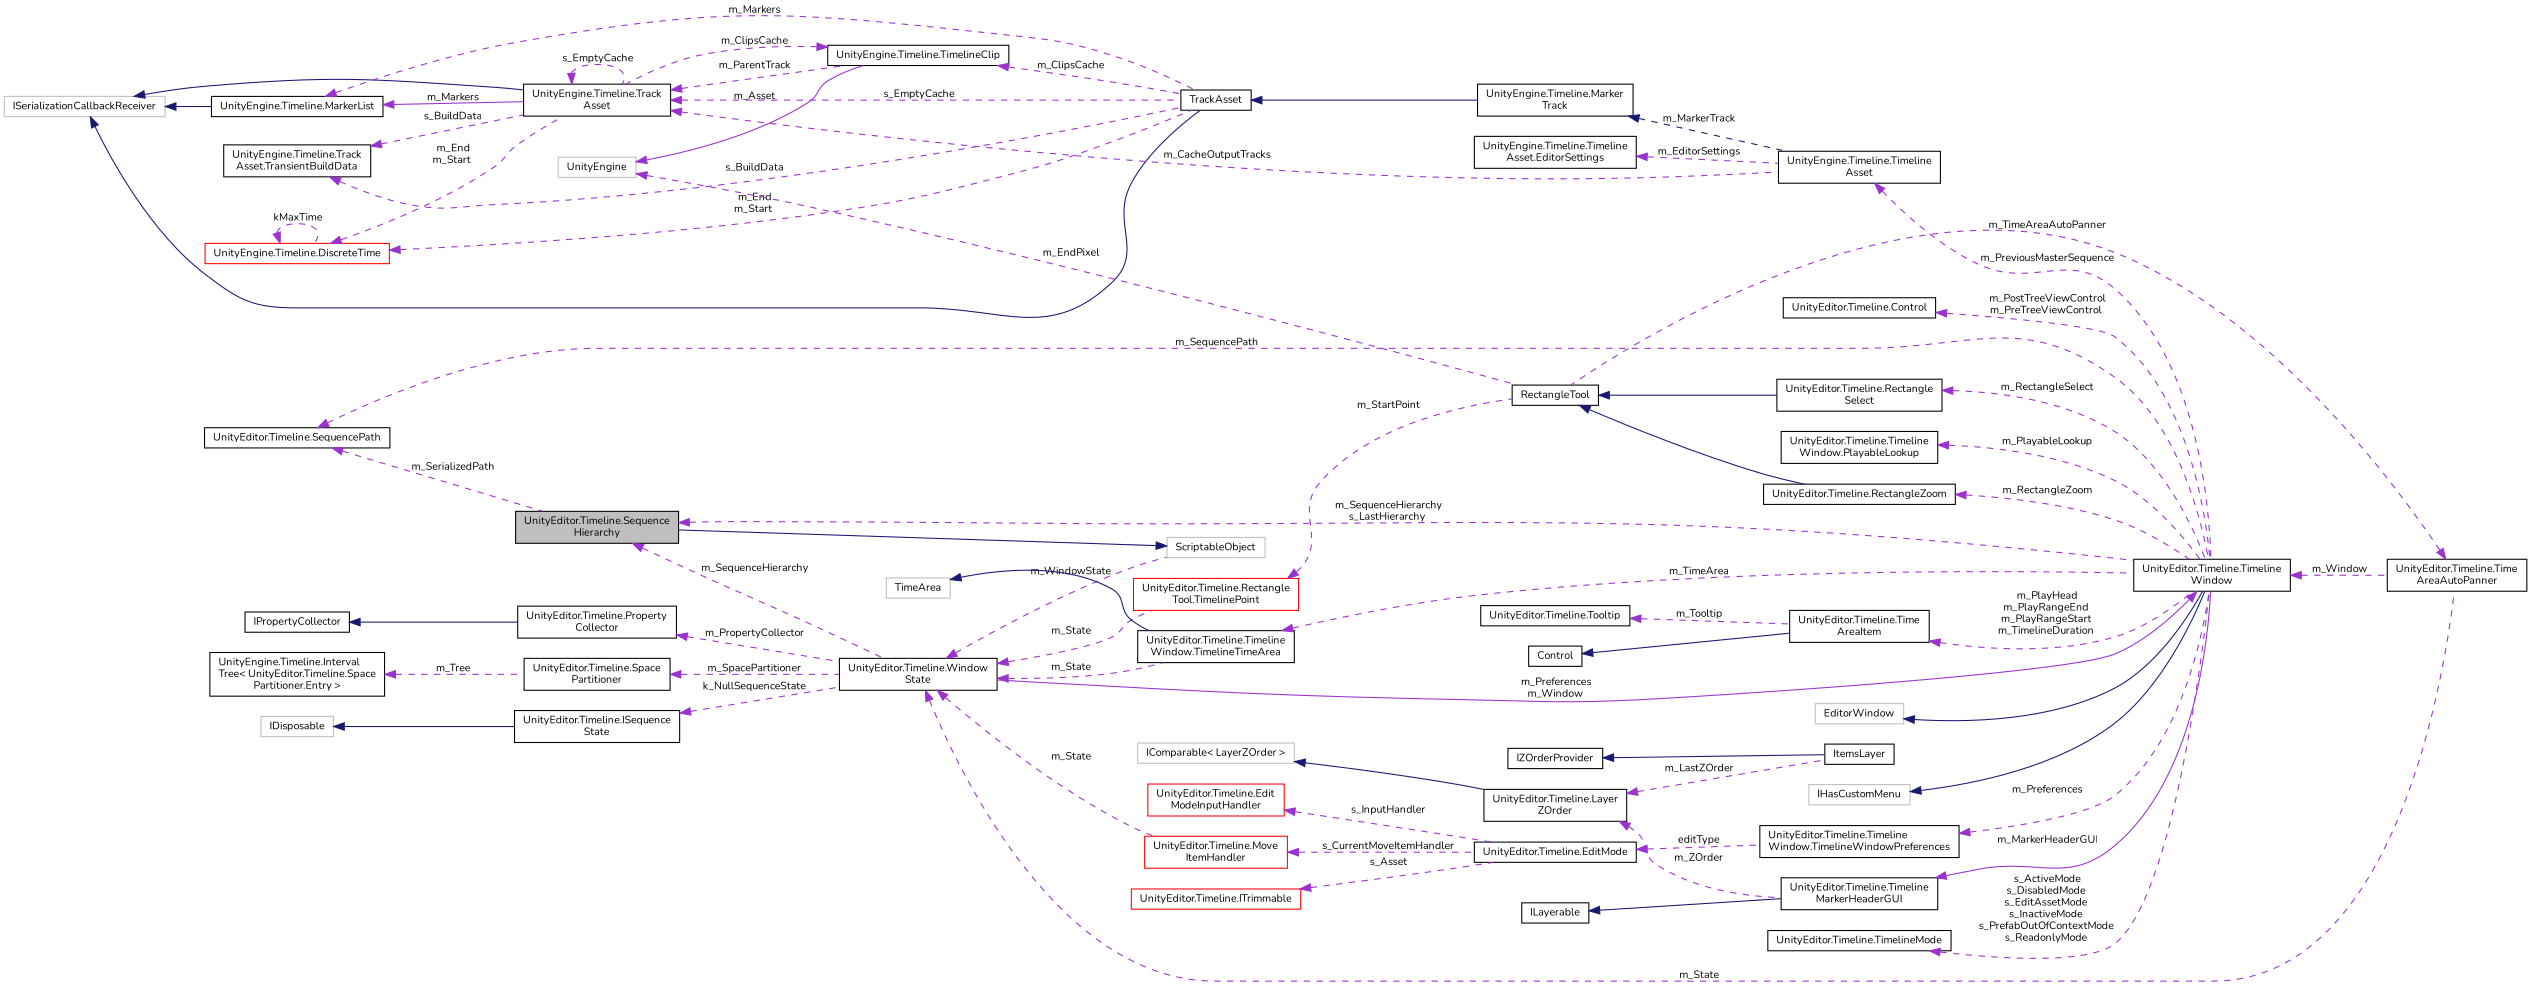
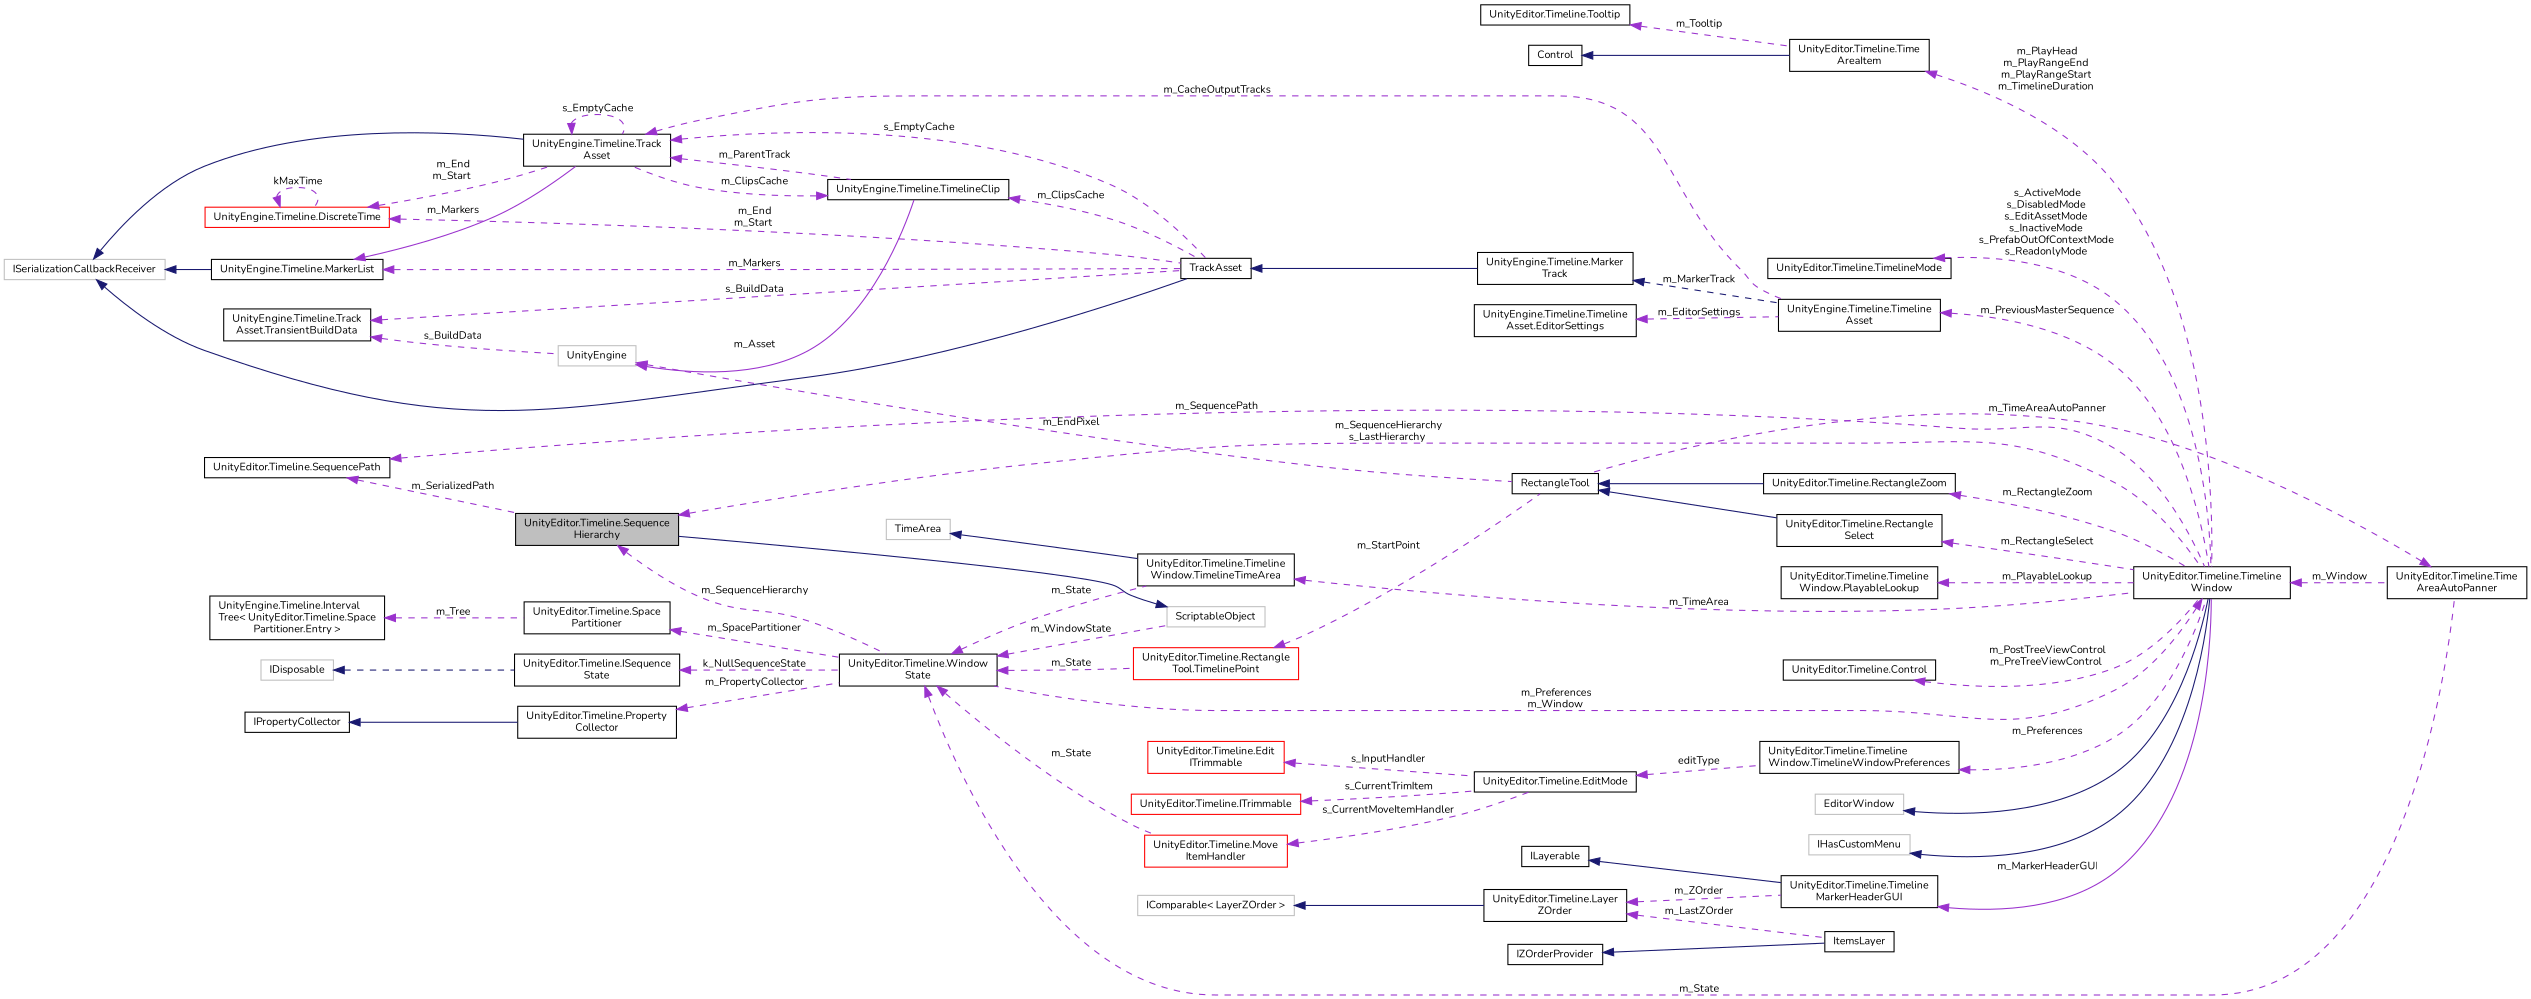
(452, 129) -> (470, 348)
(1604, 701) -> (1615, 711)
(429, 727) -> (429, 670)
(1216, 800) -> (1216, 757)
(1388, 862) -> (1388, 787)
